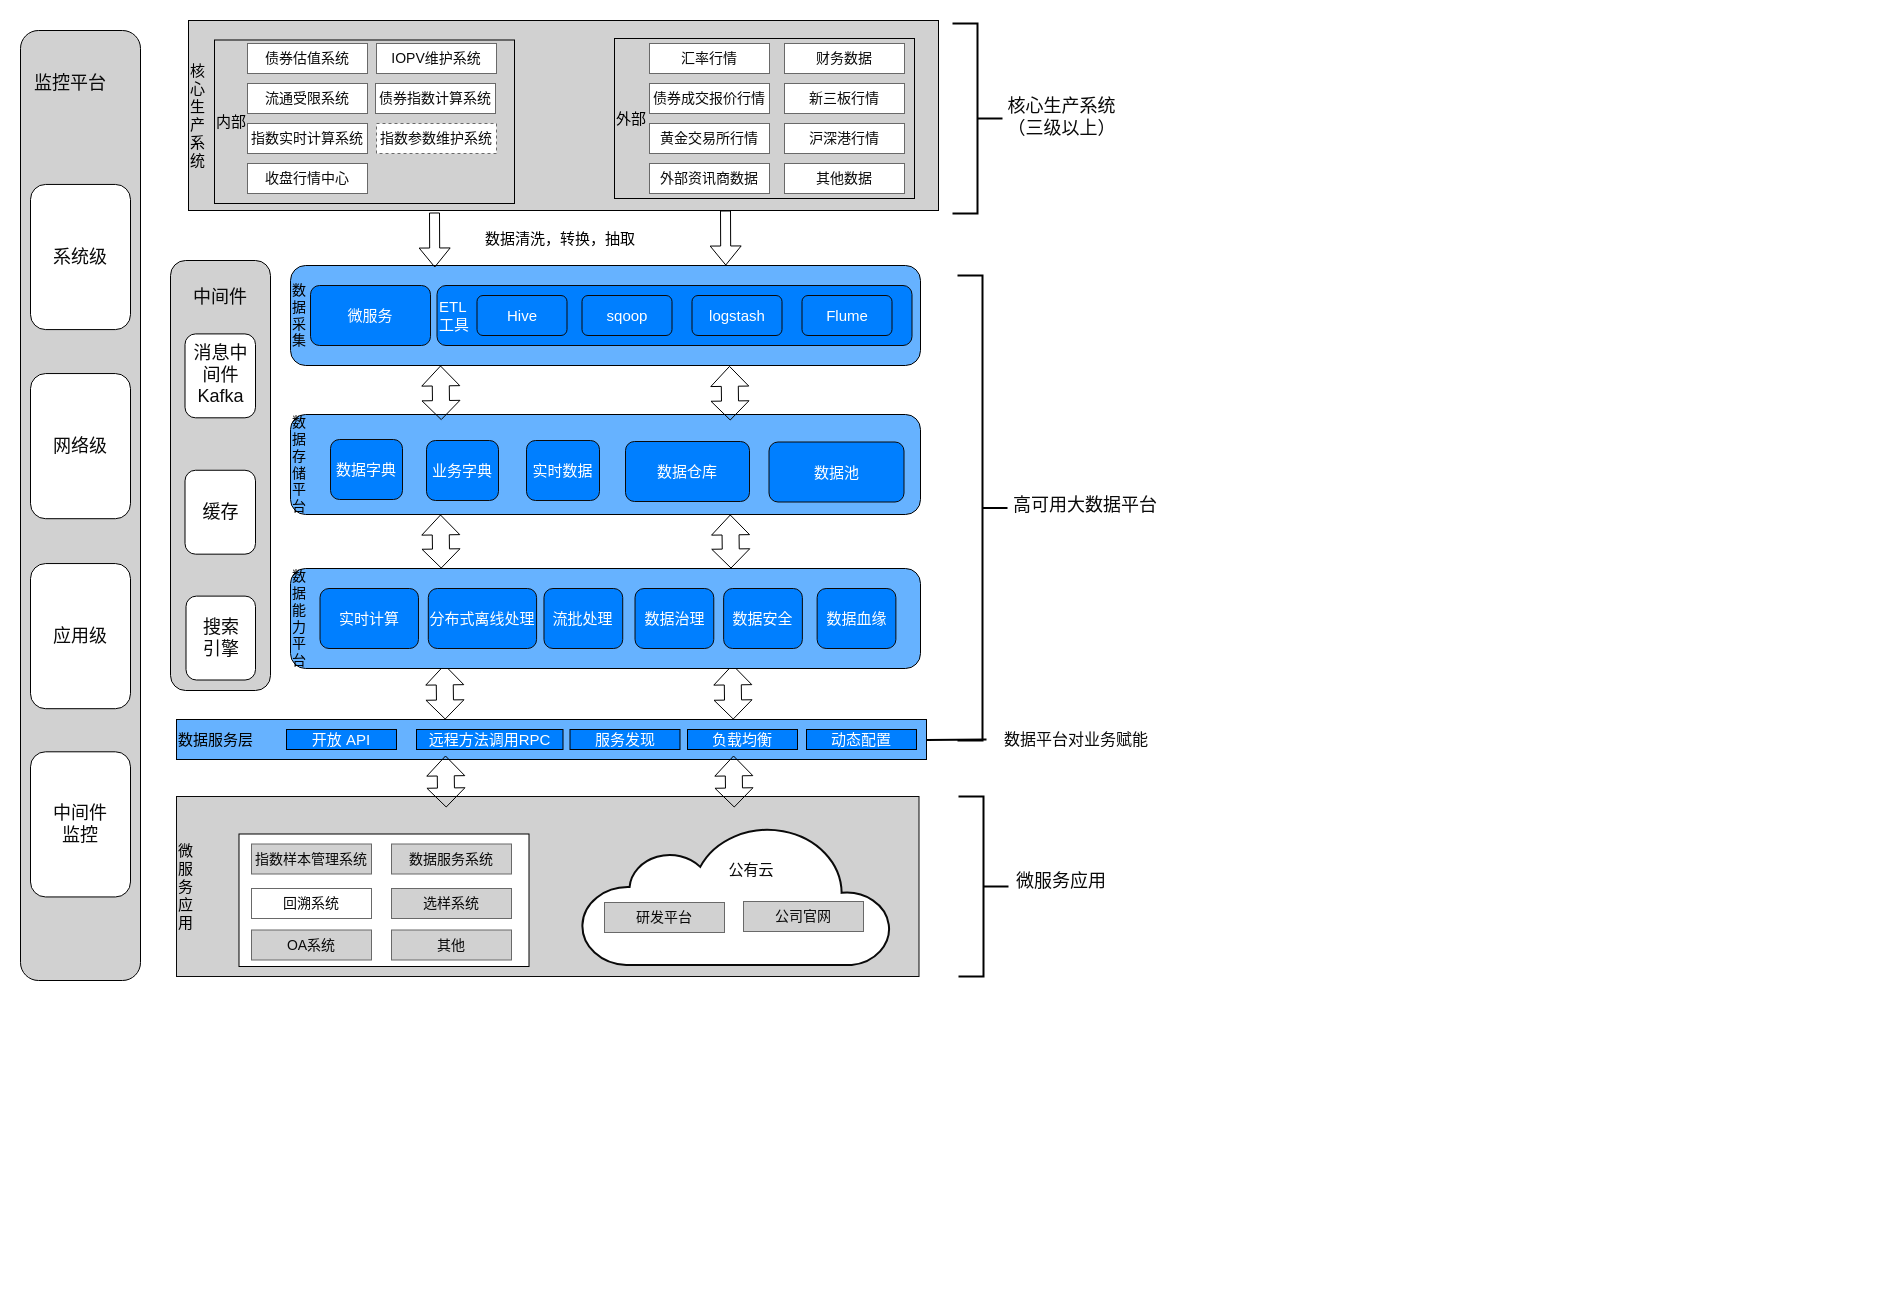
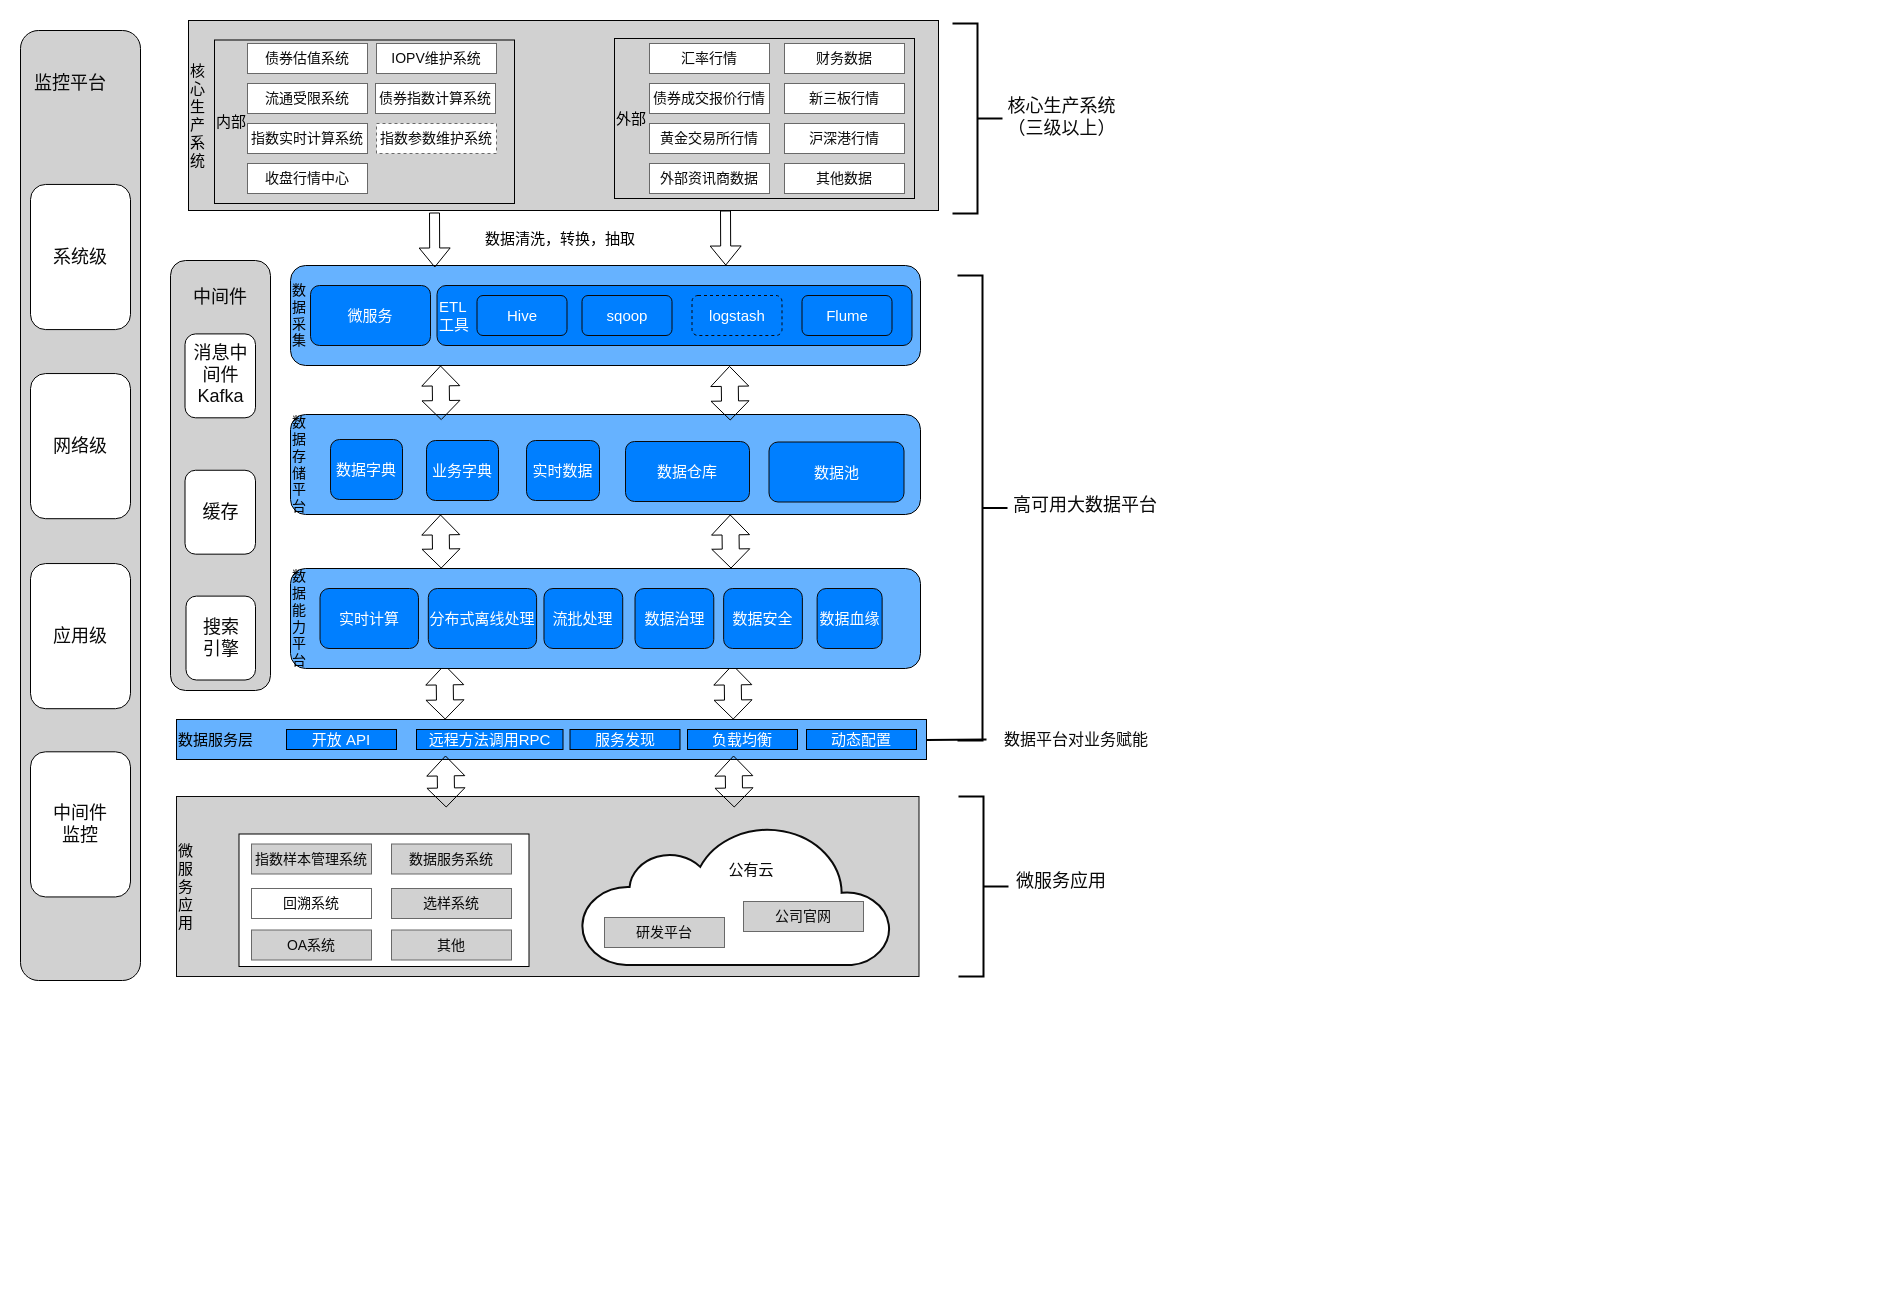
(737, 316) -> (737, 316)
(857, 619) -> (850, 619)
(665, 918) -> (665, 933)
